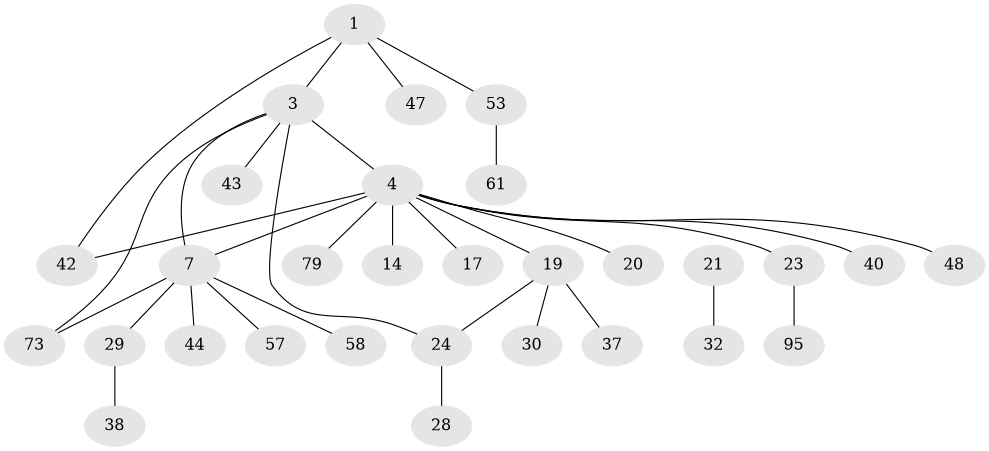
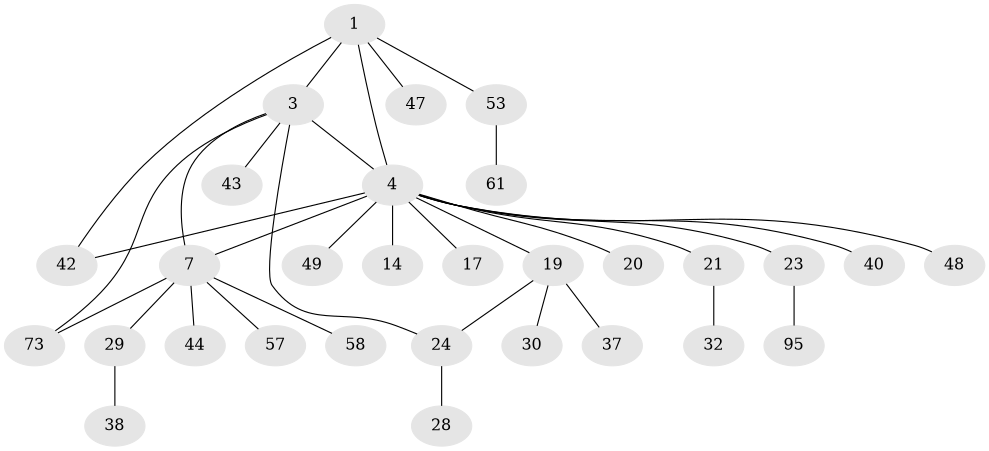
none -> (371, 105)
none -> (611, 229)
(312, 265) -> (312, 265)
